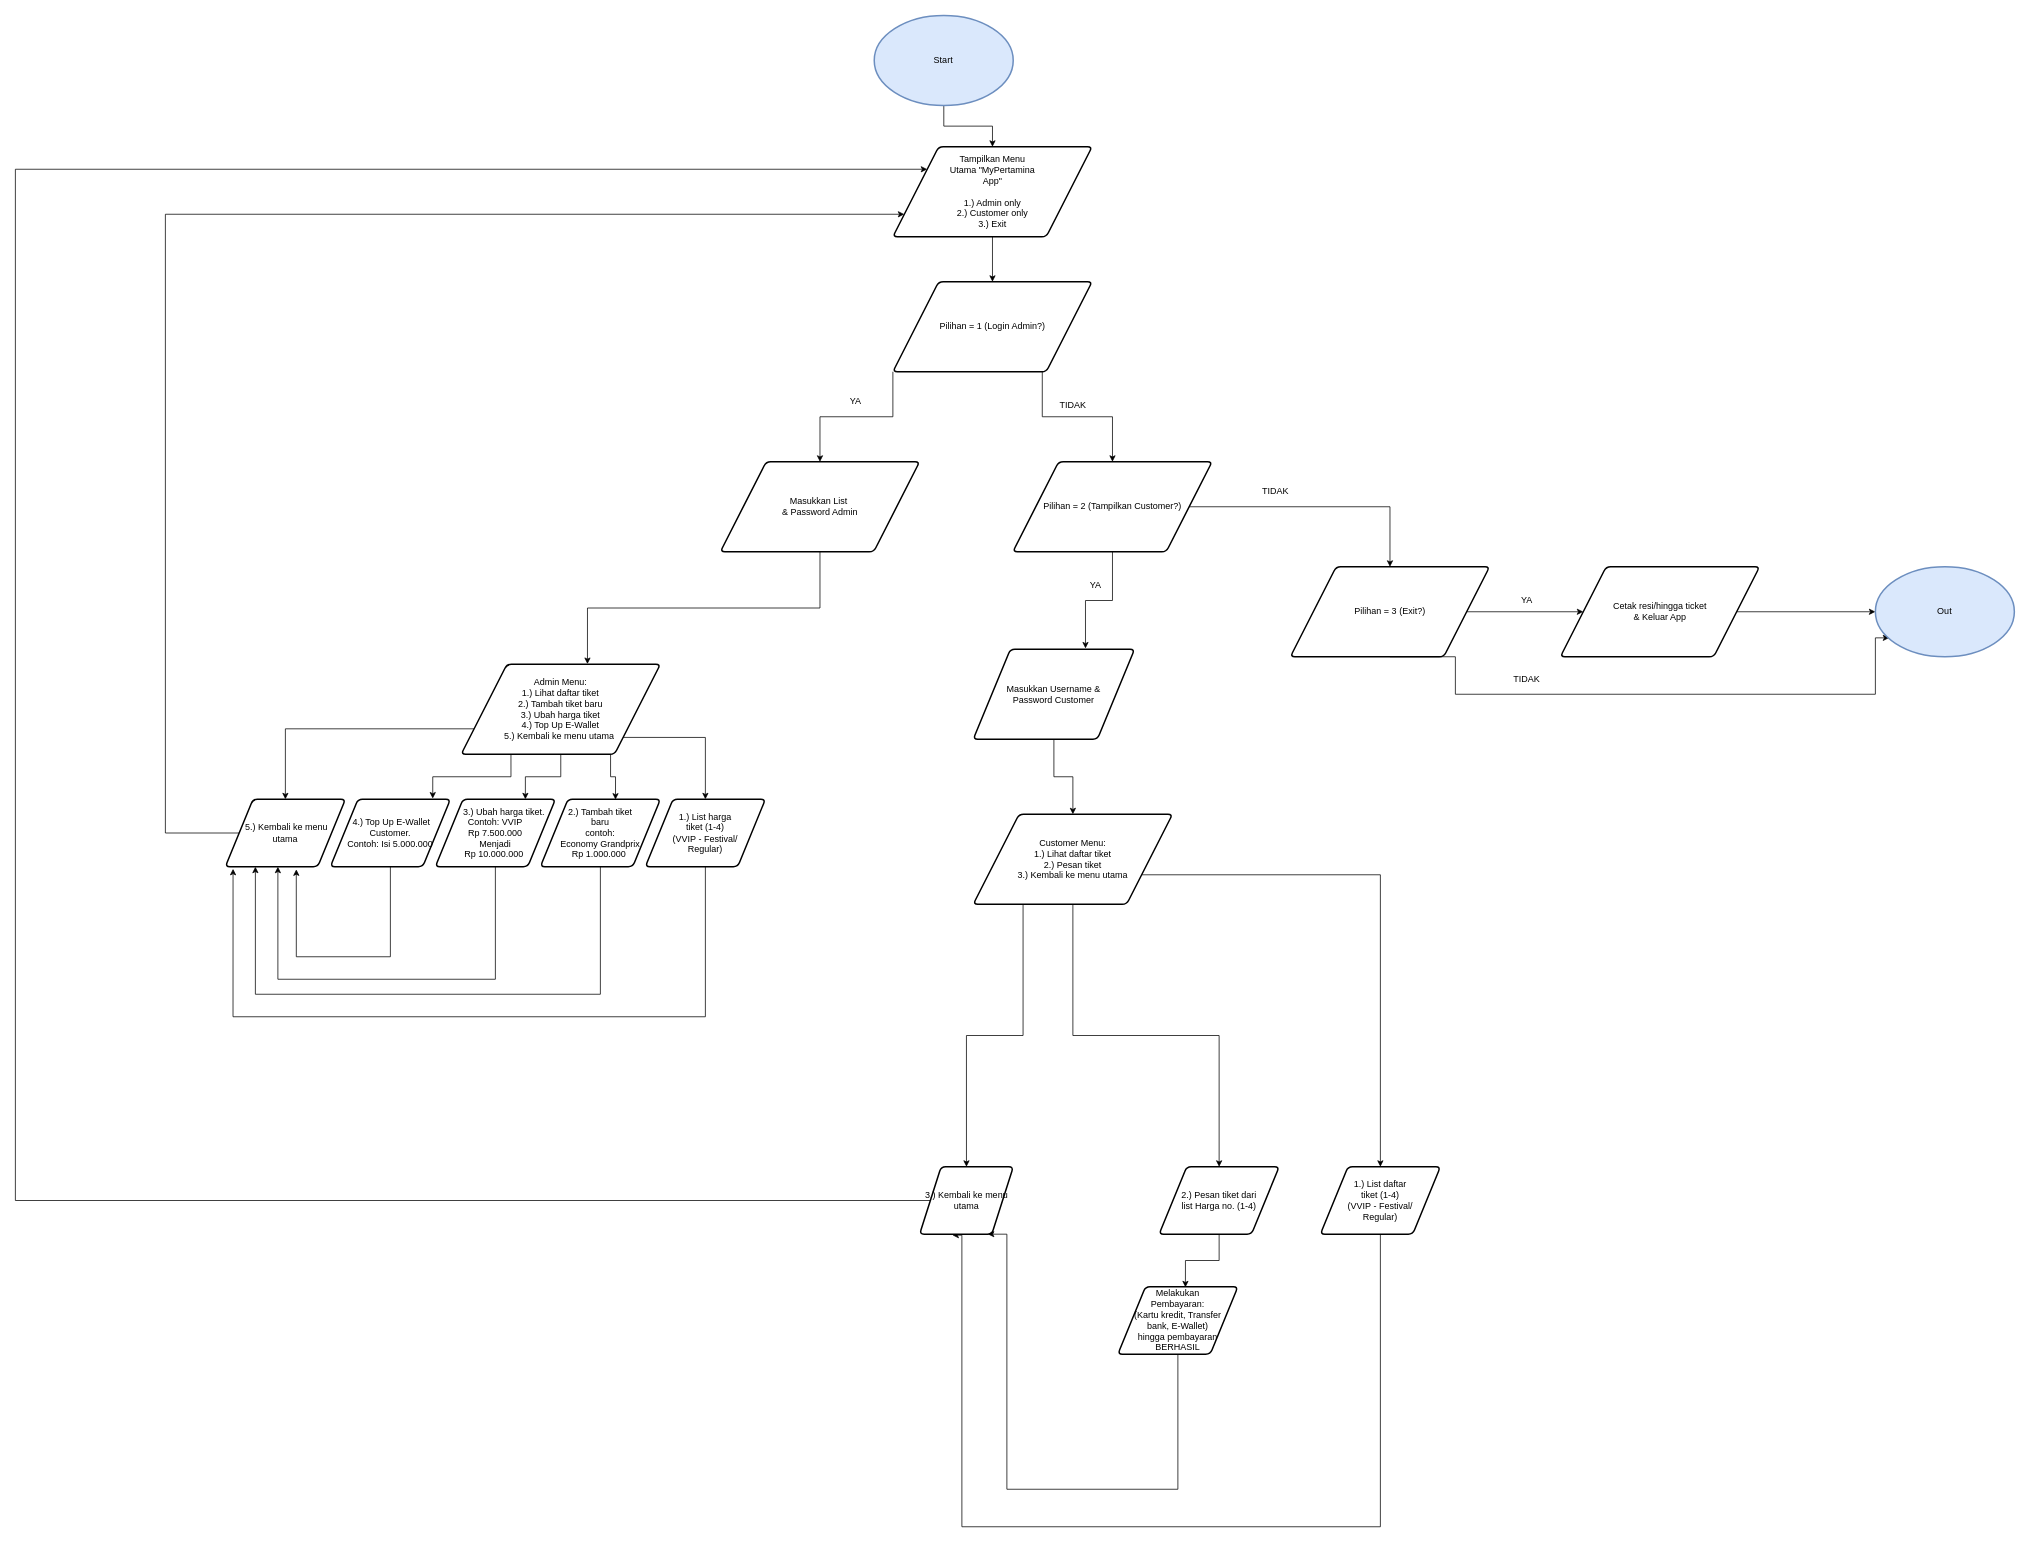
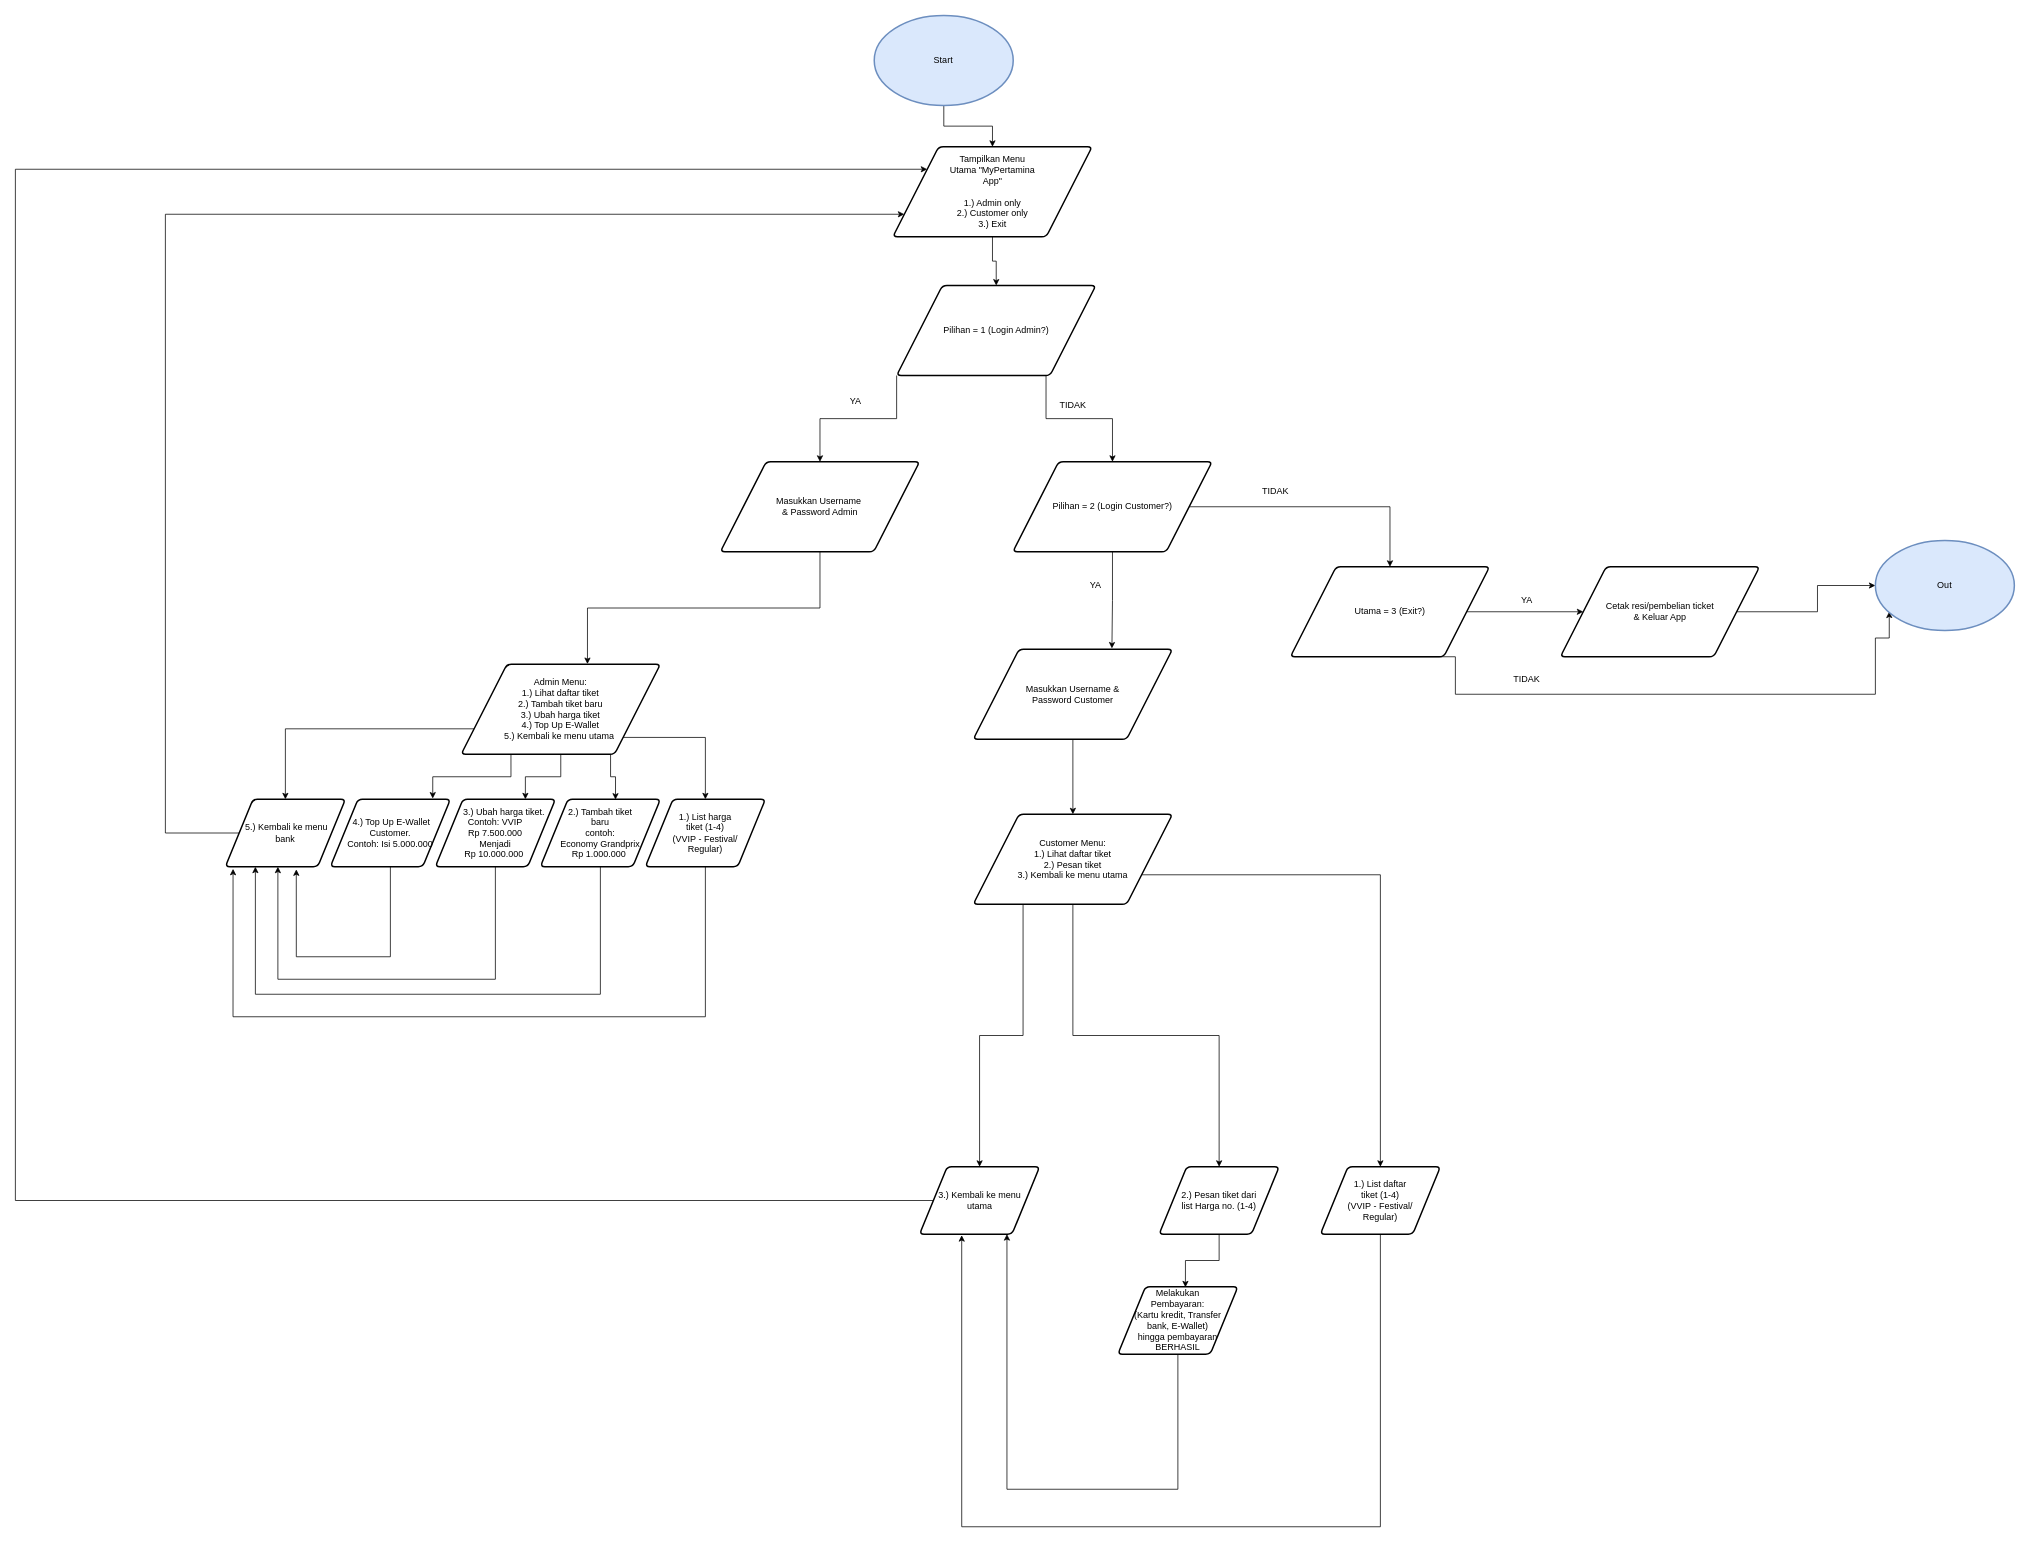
(992, 327) -> (996, 330)
(820, 507) -> (820, 507)
(1113, 507) -> (1113, 507)
(1390, 612) -> (1390, 612)
(1660, 612) -> (1660, 612)
(1945, 612) -> (1945, 585)
(1054, 694) -> (1073, 694)
(285, 833) -> (285, 833)
(966, 1200) -> (980, 1200)
